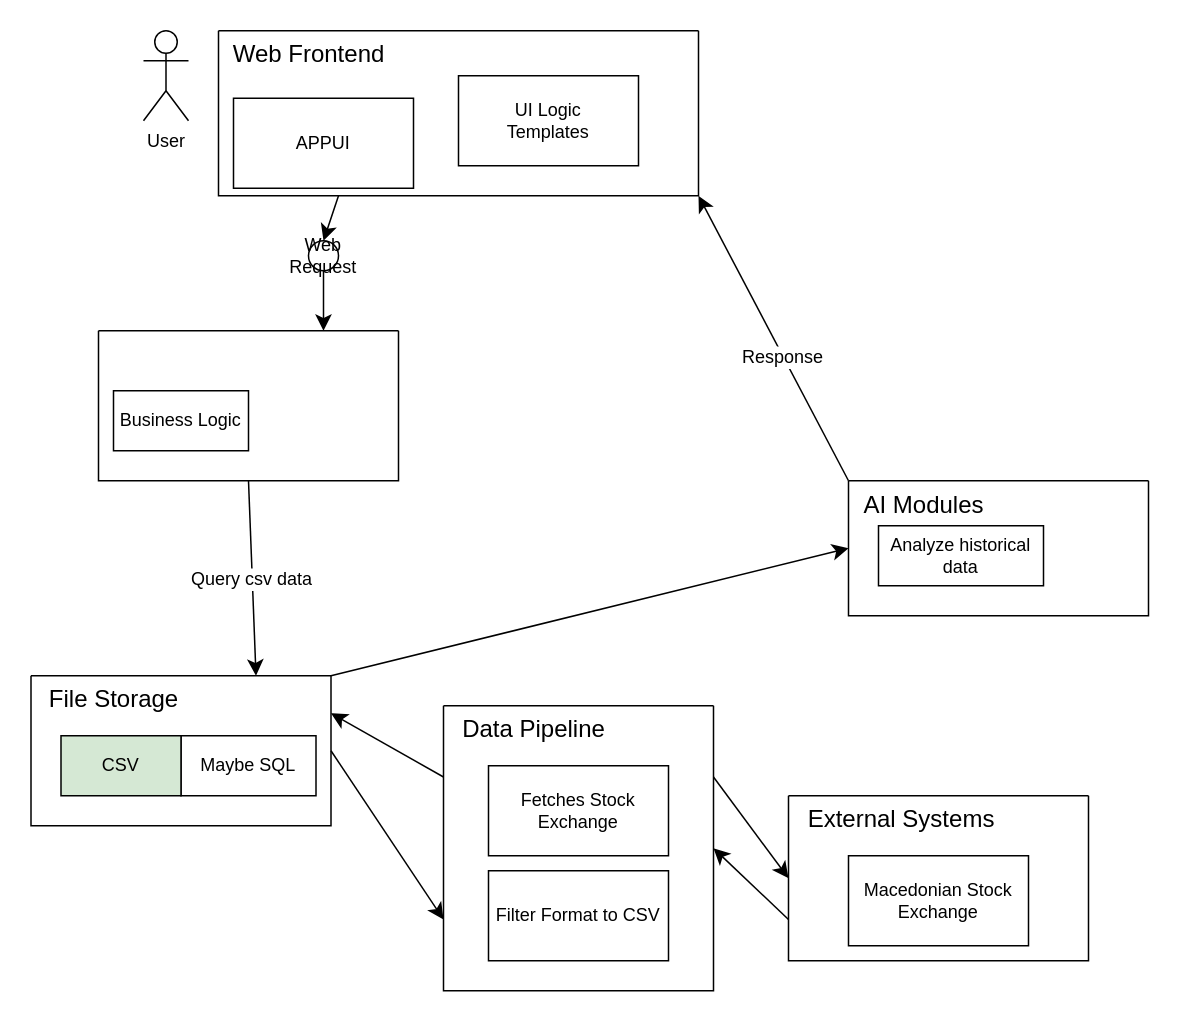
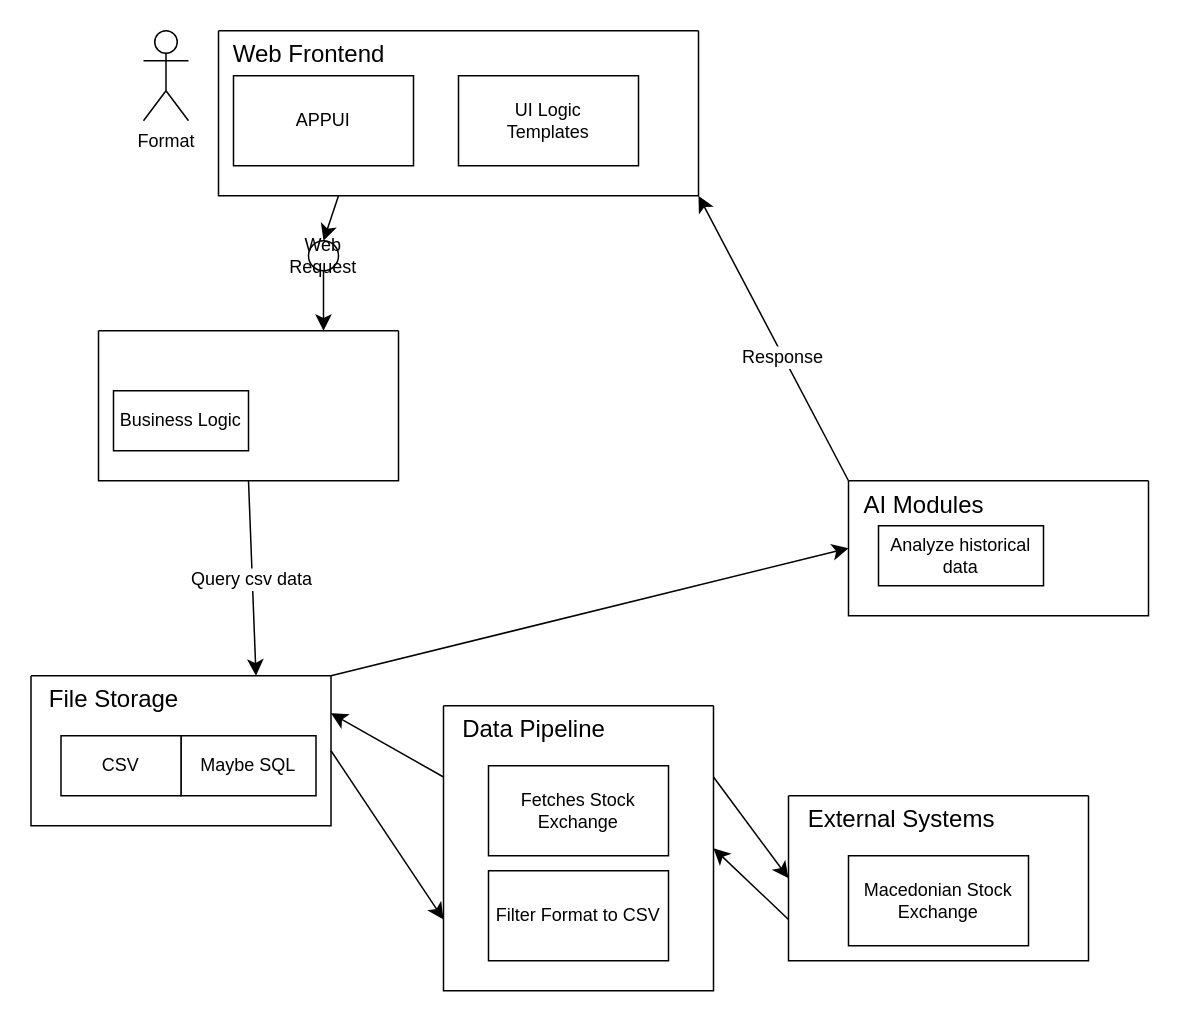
(167, 142) -> (167, 142)
(323, 143) -> (323, 121)
(121, 766) -> (121, 766)
